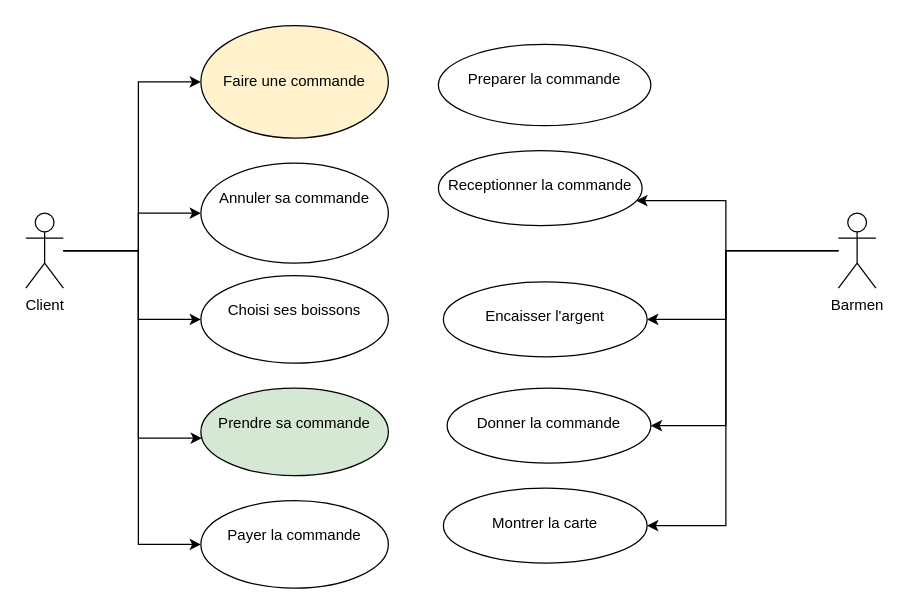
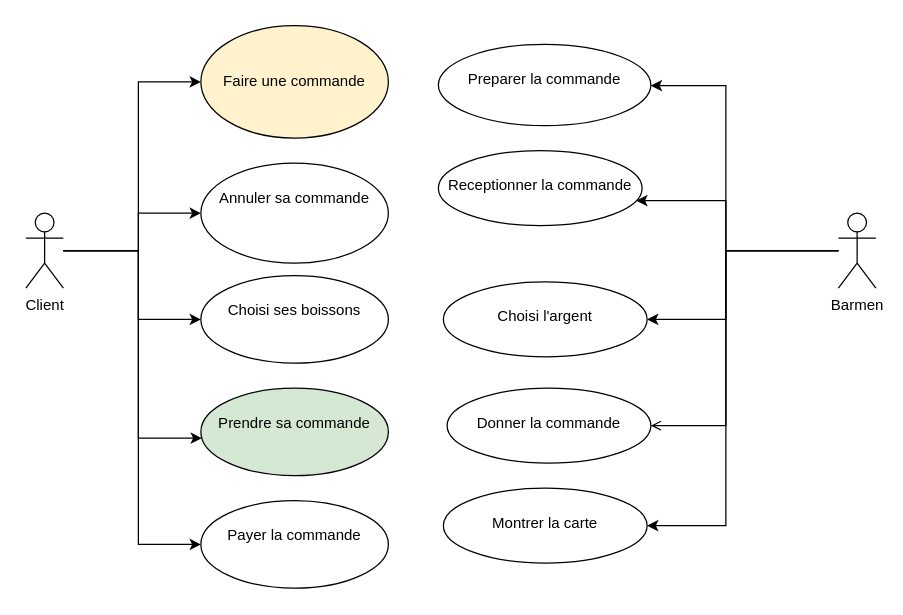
none -> (726, 109)
(545, 300) -> (545, 300)
(661, 426) -> (658, 426)
